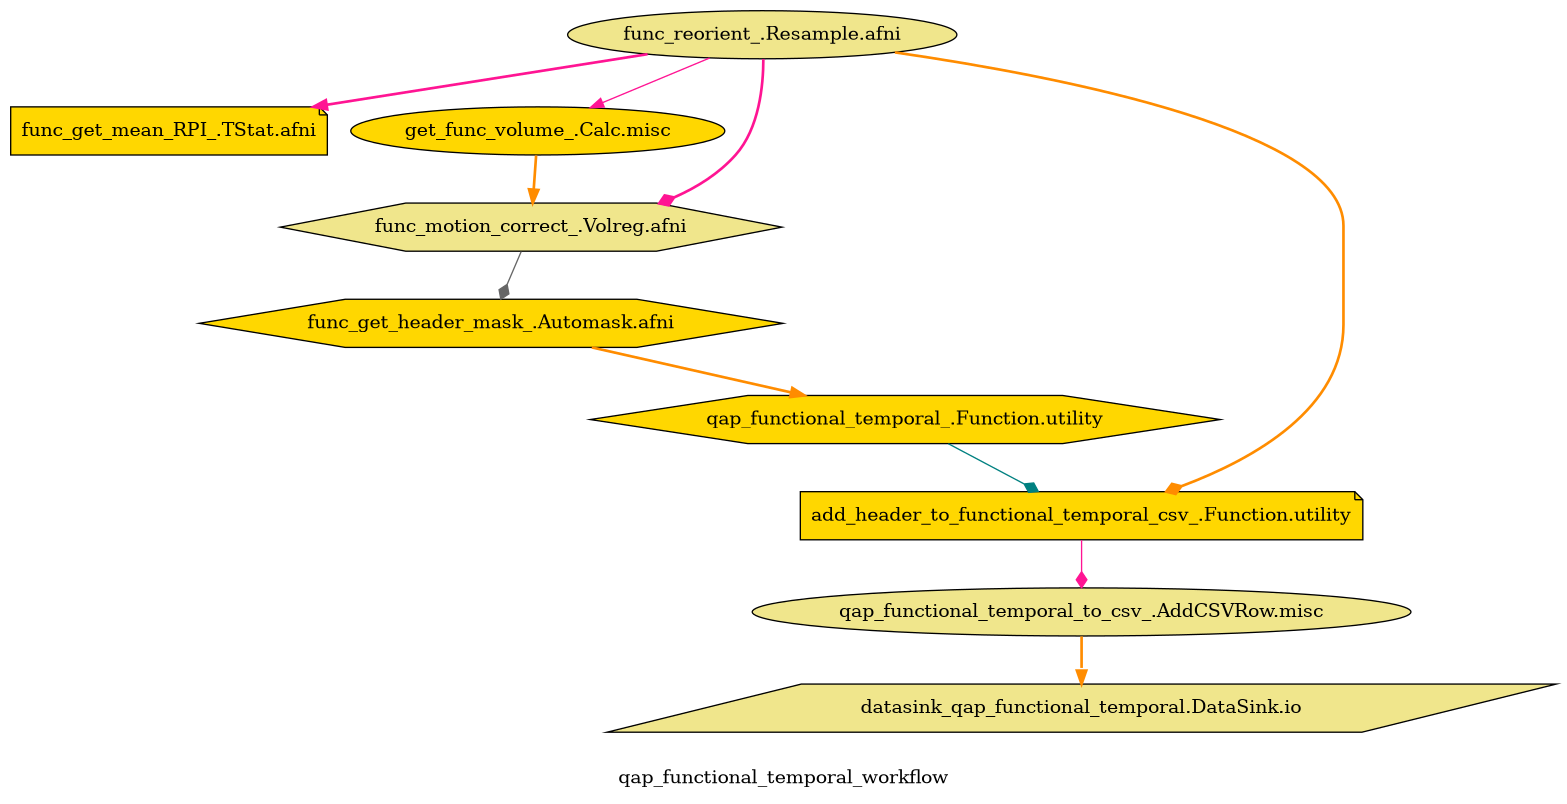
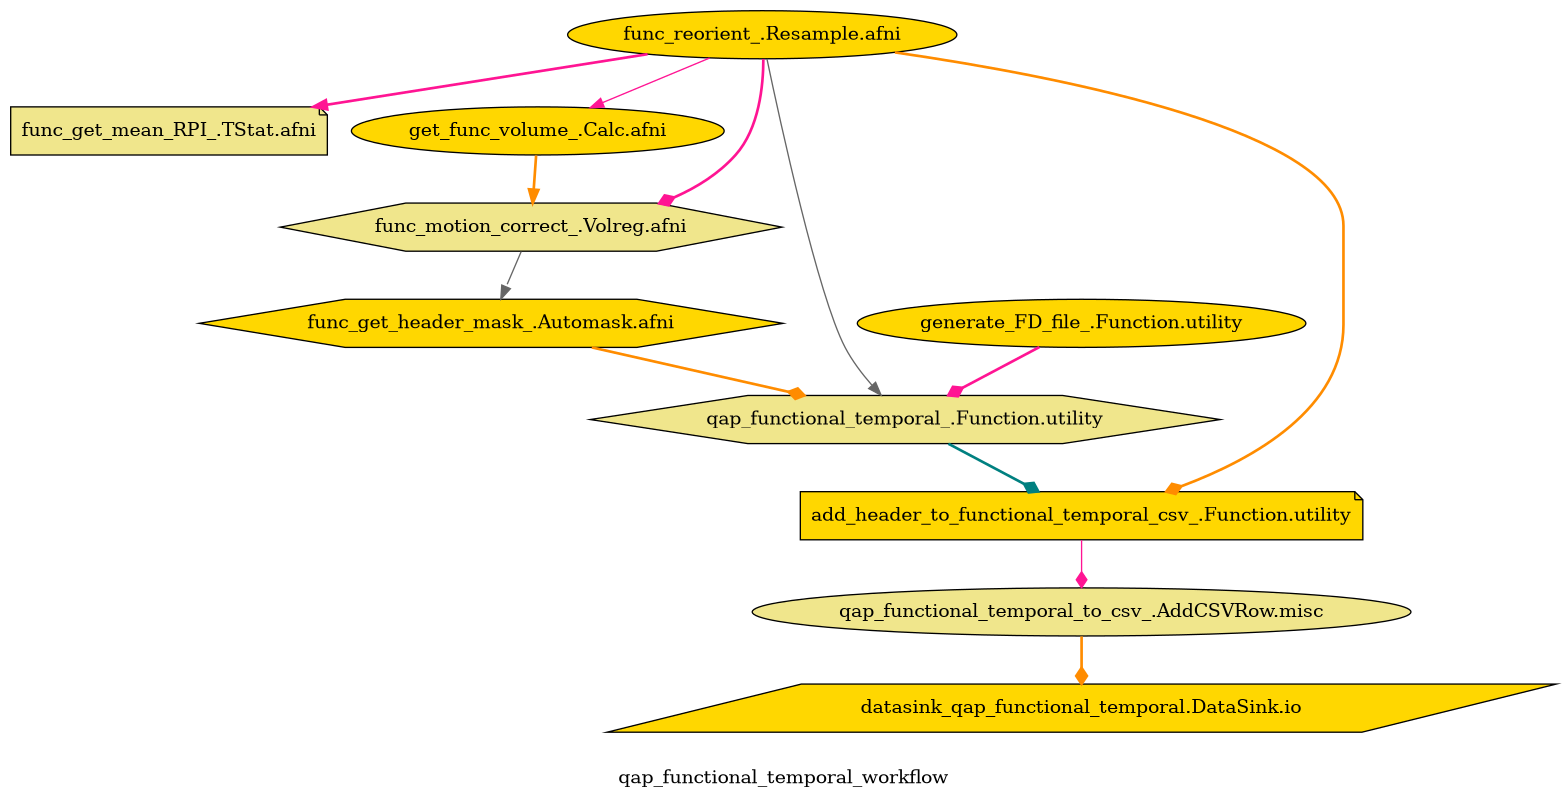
(762, 35) -> (762, 35)
(169, 131) -> (169, 131)
(538, 131) -> (538, 131)
none -> (806, 227)
(514, 268) -> (514, 268)
none -> (1082, 323)
(692, 370) -> (692, 370)
(905, 420) -> (905, 420)
(986, 464) -> (986, 464)
(1082, 652) -> (1082, 652)
(1082, 708) -> (1082, 708)
